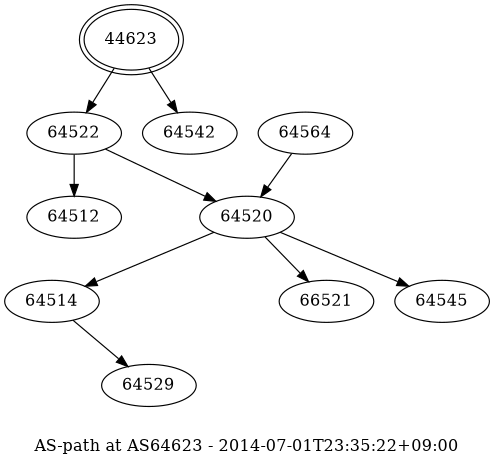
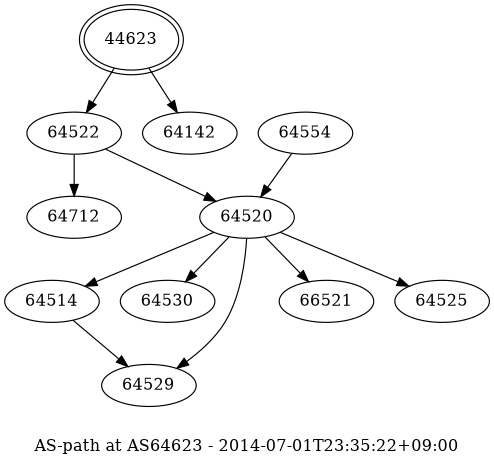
(190, 133) -> (190, 133)
(305, 133) -> (305, 133)
(74, 217) -> (74, 217)
none -> (168, 301)
(442, 301) -> (442, 301)
none -> (232, 308)
